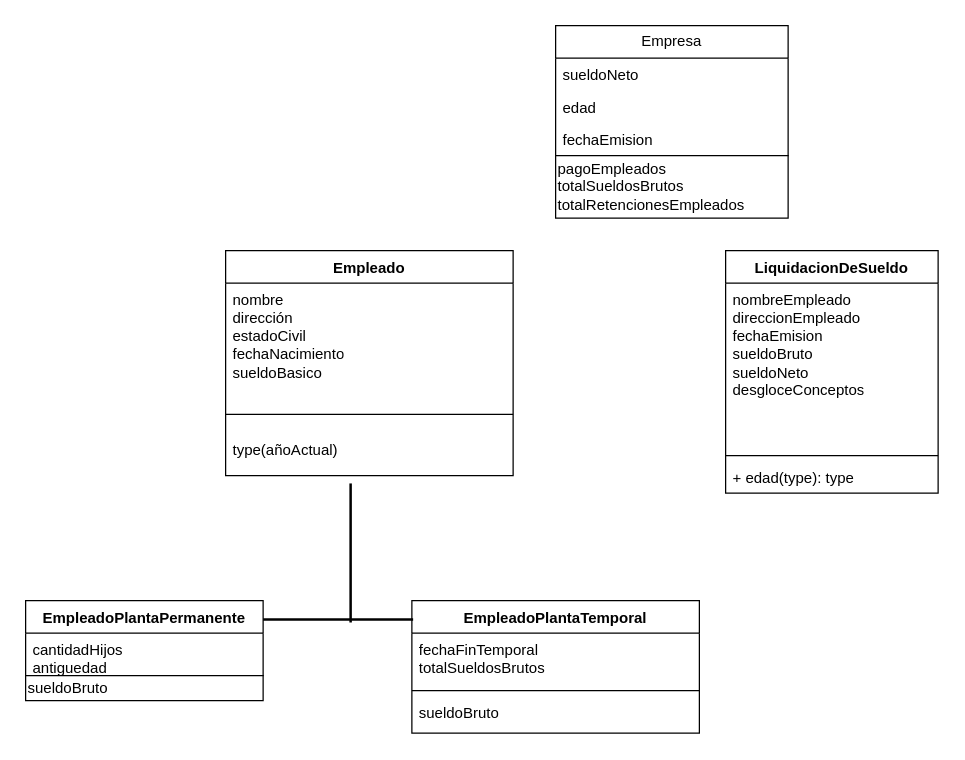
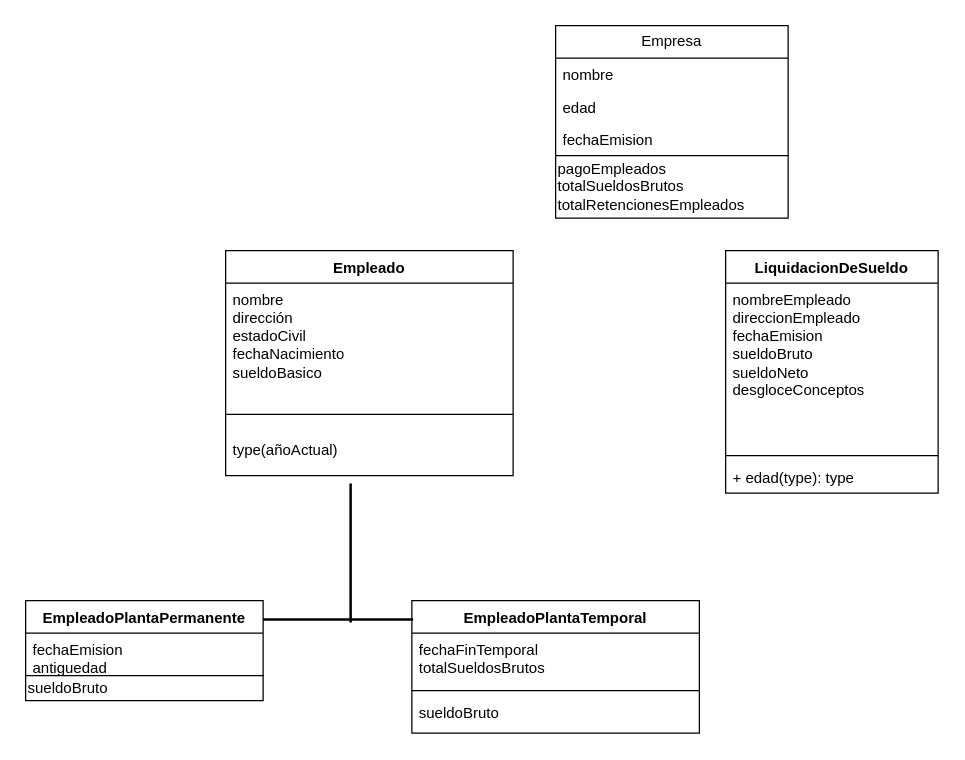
(603, 76) -> (588, 76)
(84, 660) -> (80, 660)
